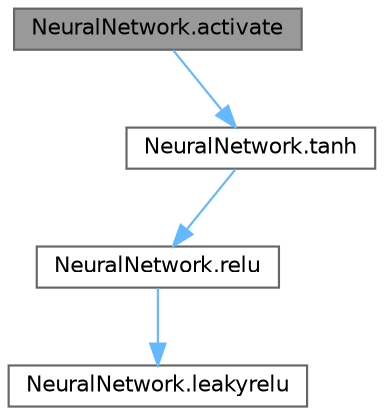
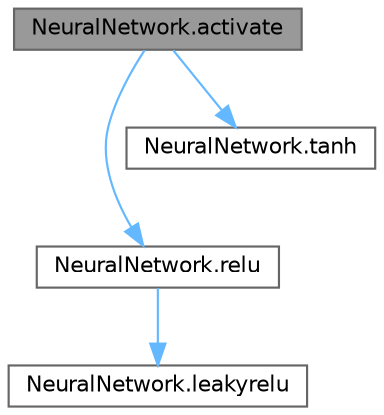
(211, 199) -> (107, 137)
